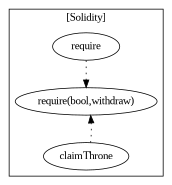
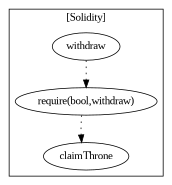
(86, 47) -> (86, 47)
(91, 133) -> (81, 125)
